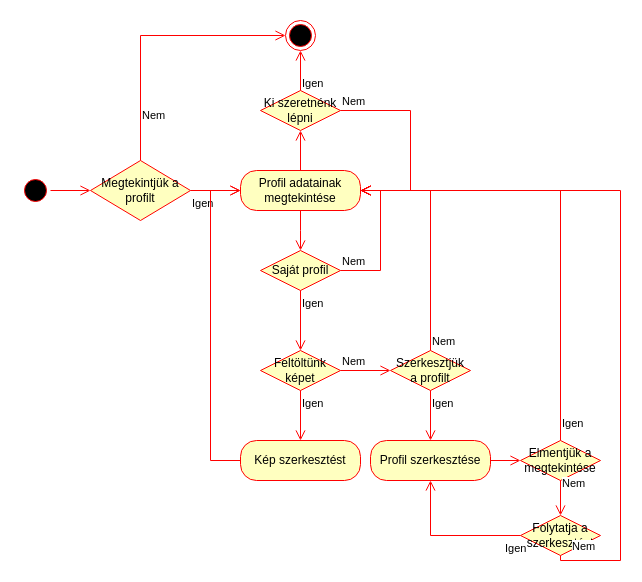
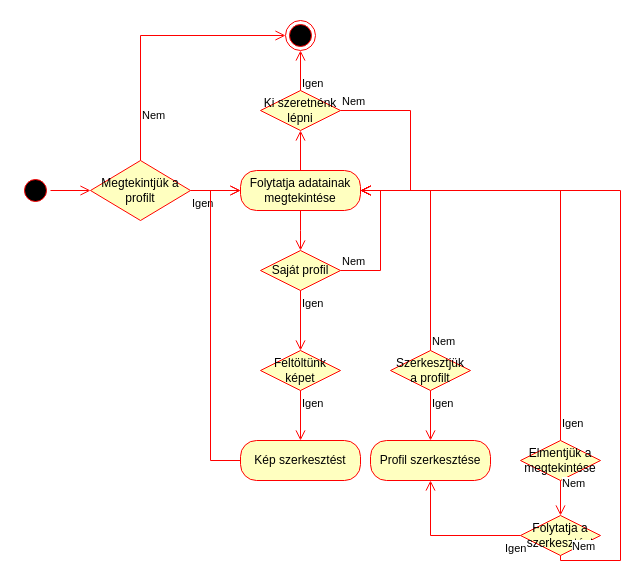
(301, 191) -> (301, 191)
(364, 371) -> none
(504, 461) -> none
